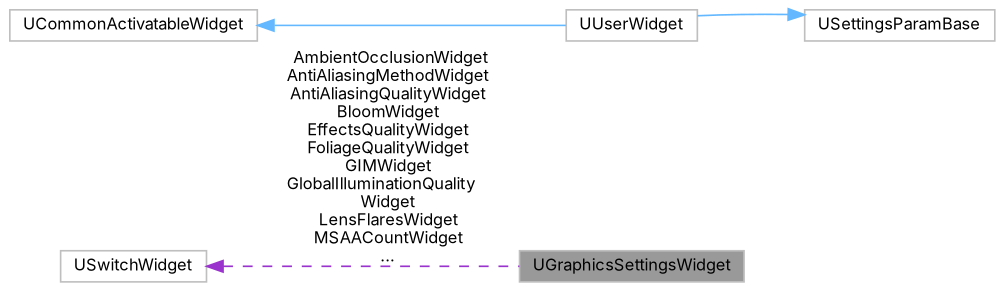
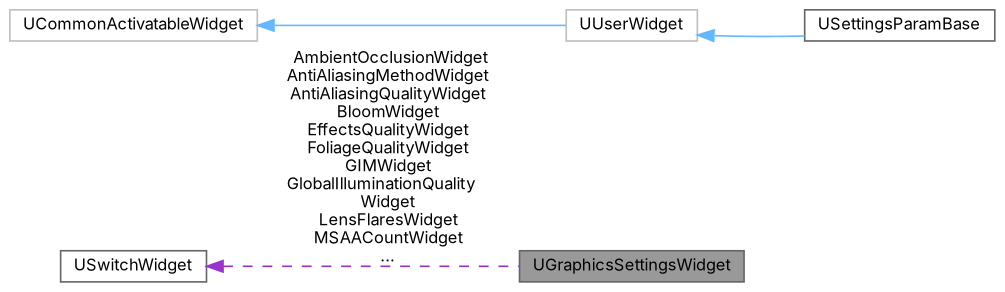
(743, 14) -> (760, 36)
(900, 25) -> (900, 25)
(134, 266) -> (134, 266)
(632, 266) -> (632, 266)
